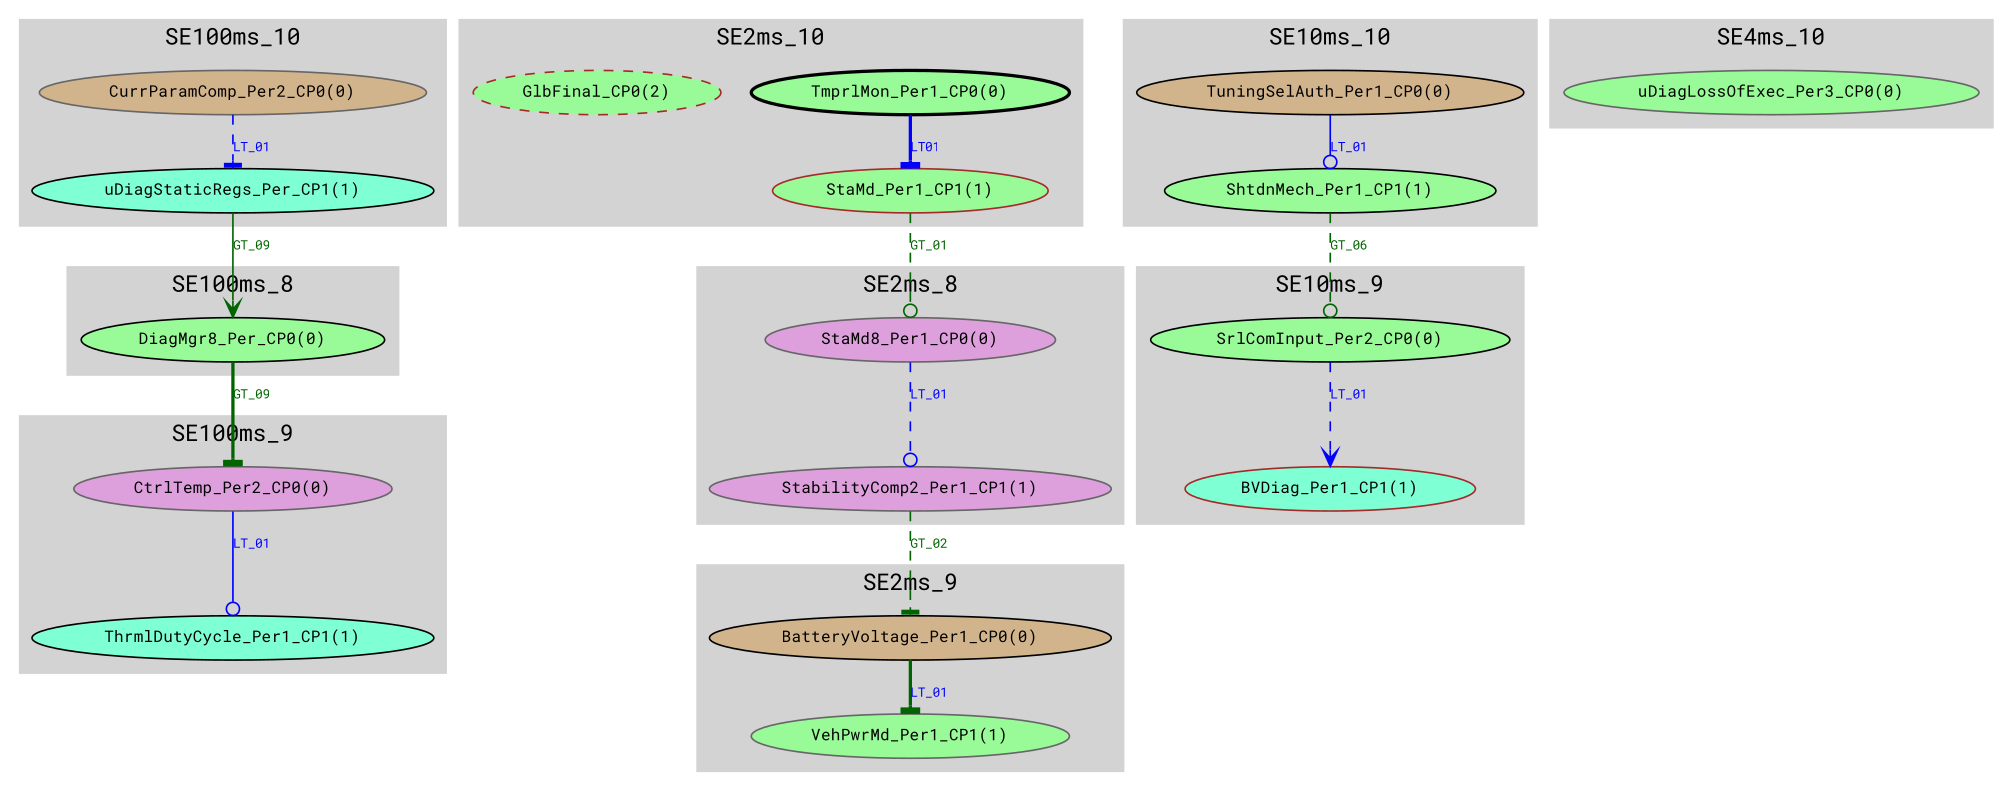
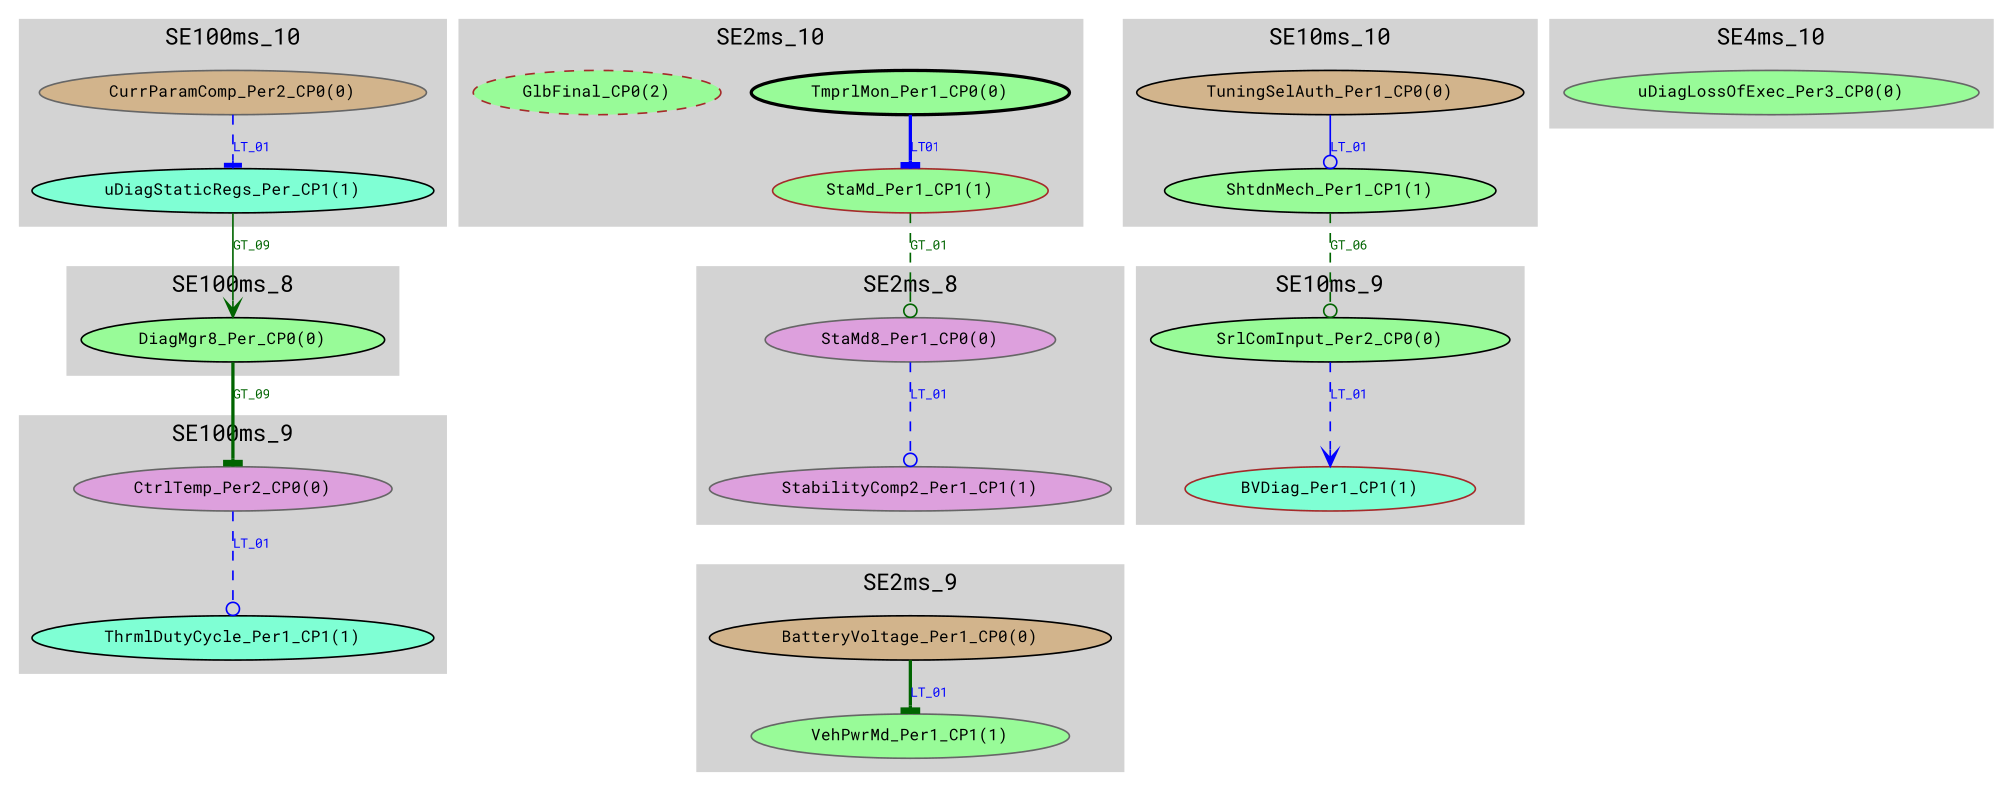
(910, 554) -> none
(233, 557) -> (233, 557)
